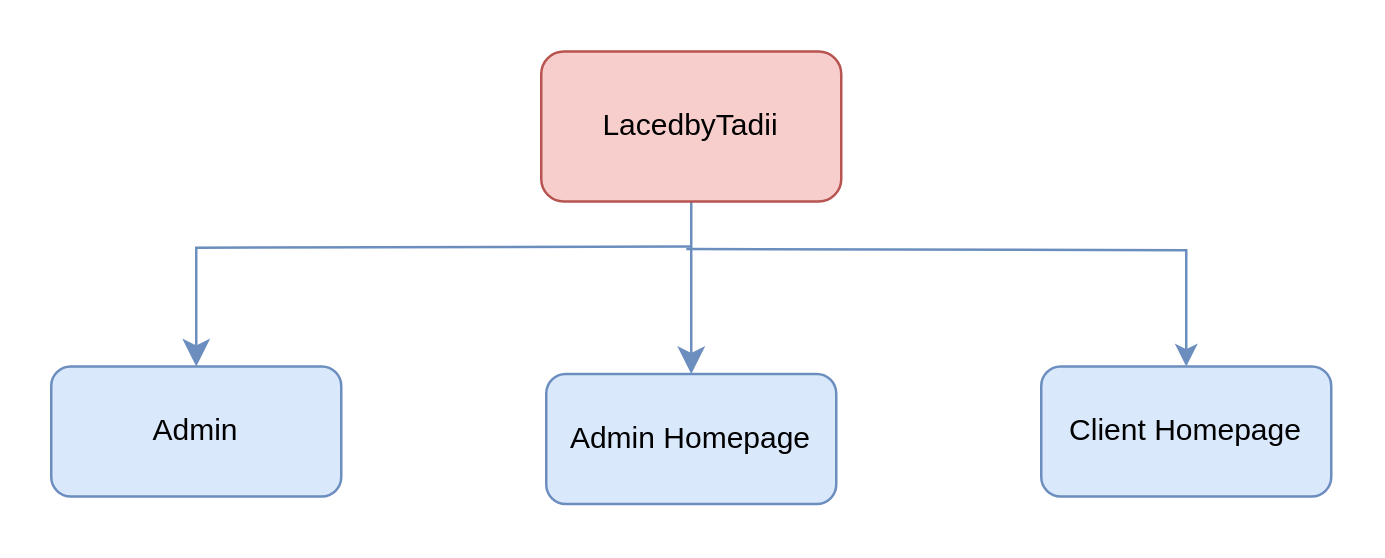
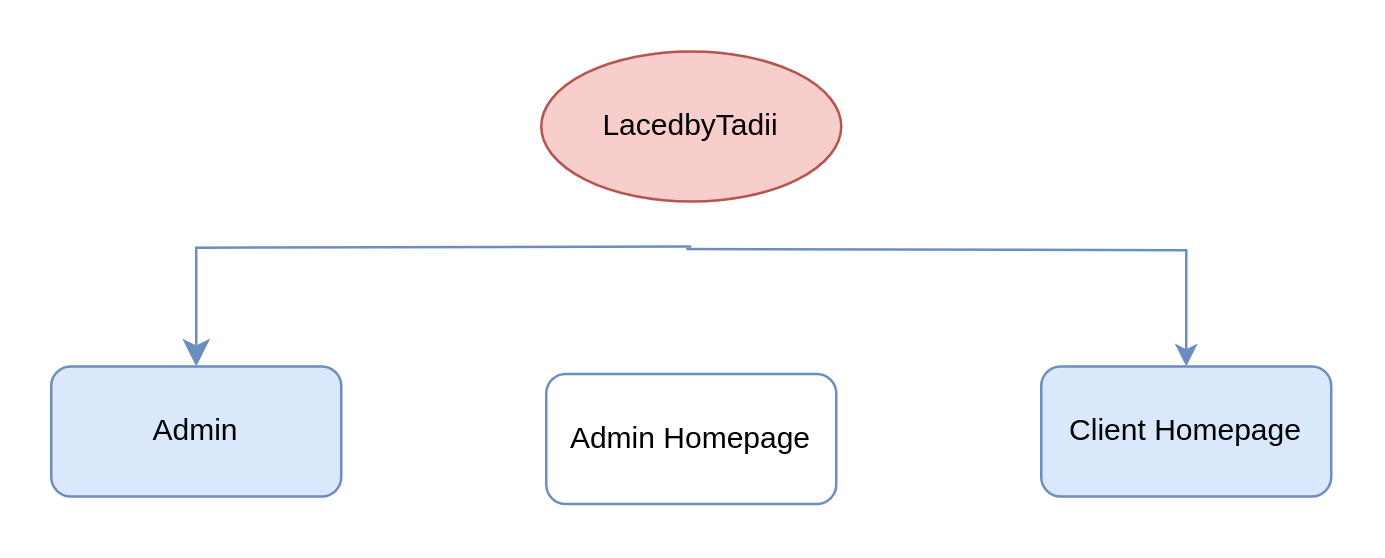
(691, 126) -> (691, 126)
(691, 304) -> none
(691, 439) -> (691, 439)
